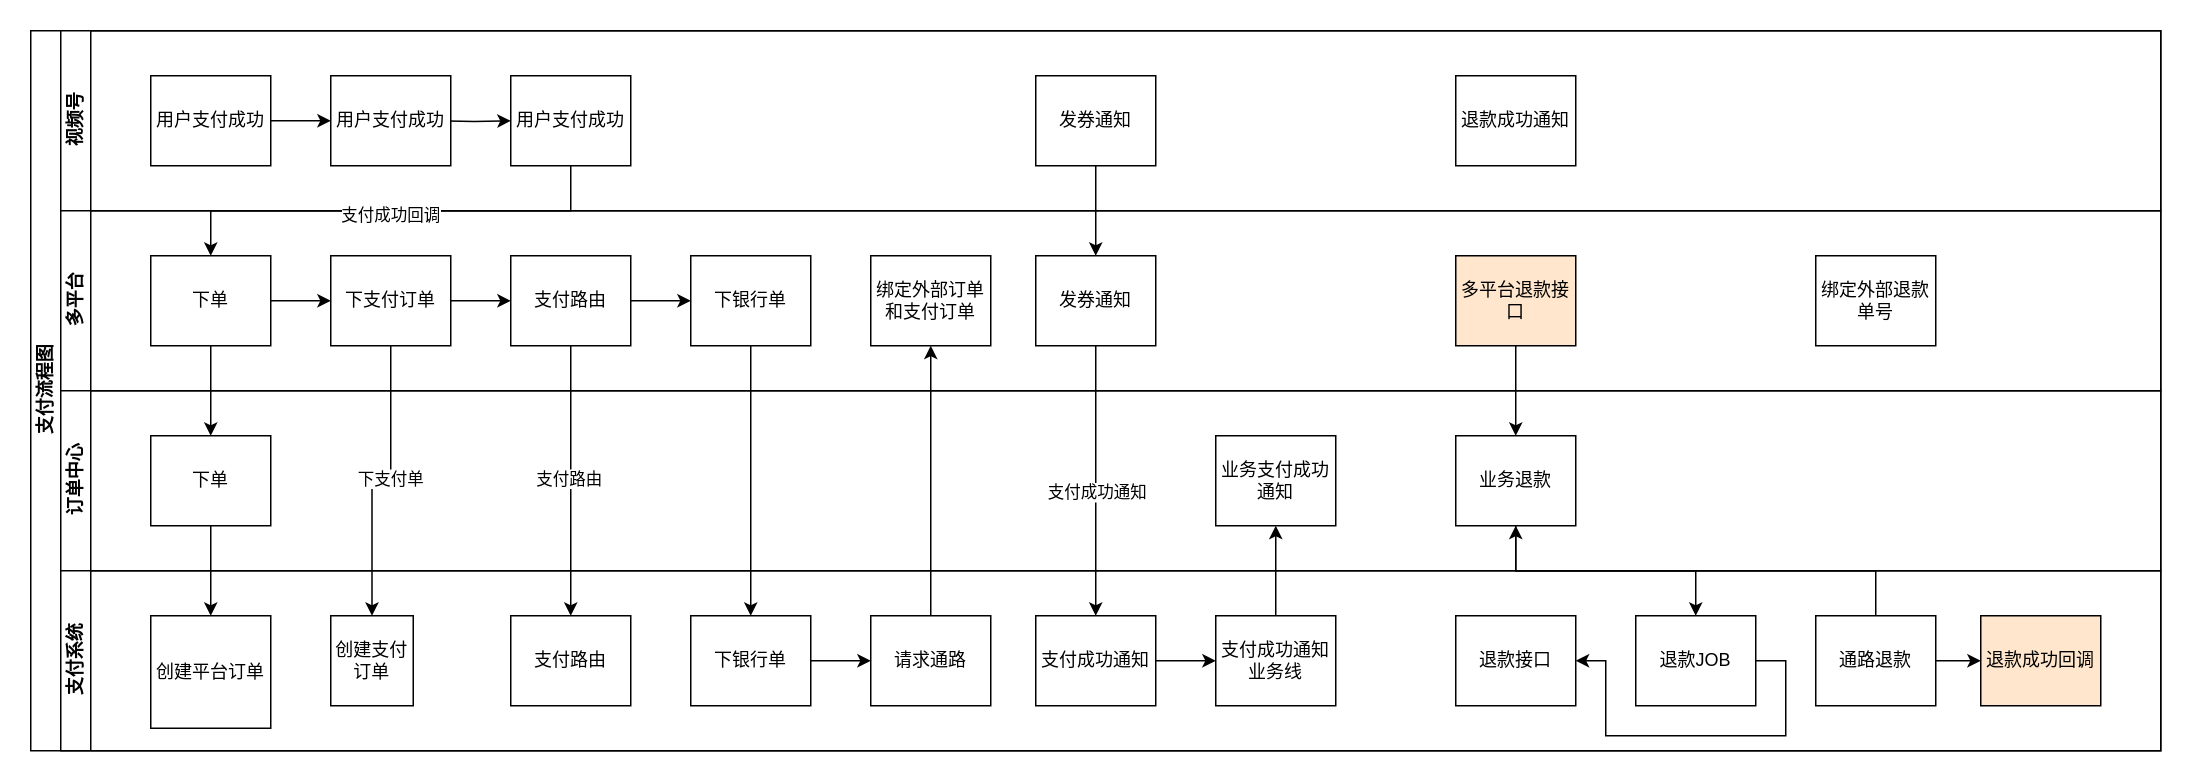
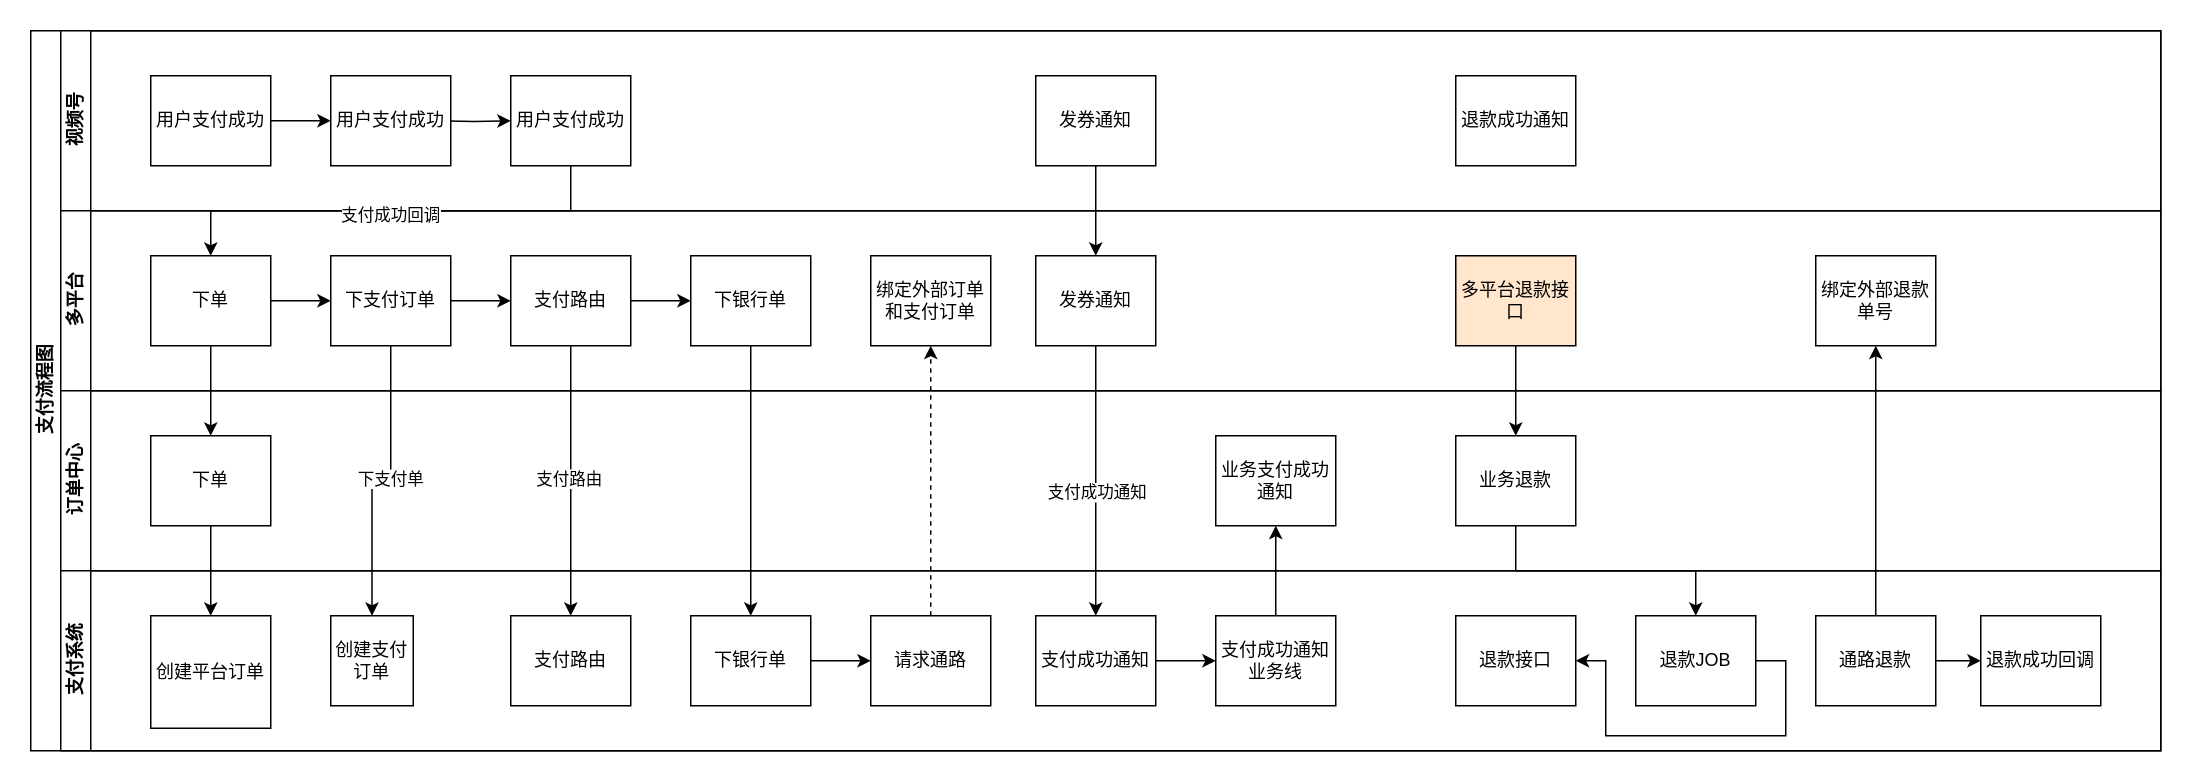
(931, 484) -> (931, 484)
(1876, 573) -> (1876, 461)
(2041, 661) -> (2041, 661)
